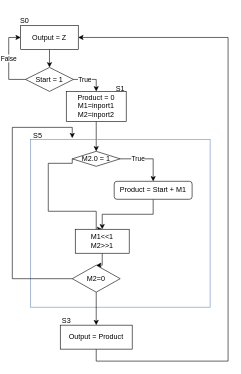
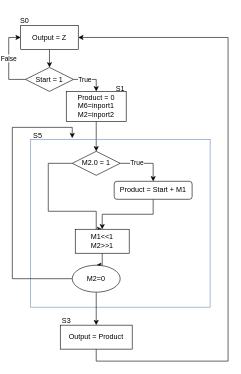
(96, 107) -> (96, 107)
(96, 159) -> (96, 164)
(96, 279) -> (96, 279)
